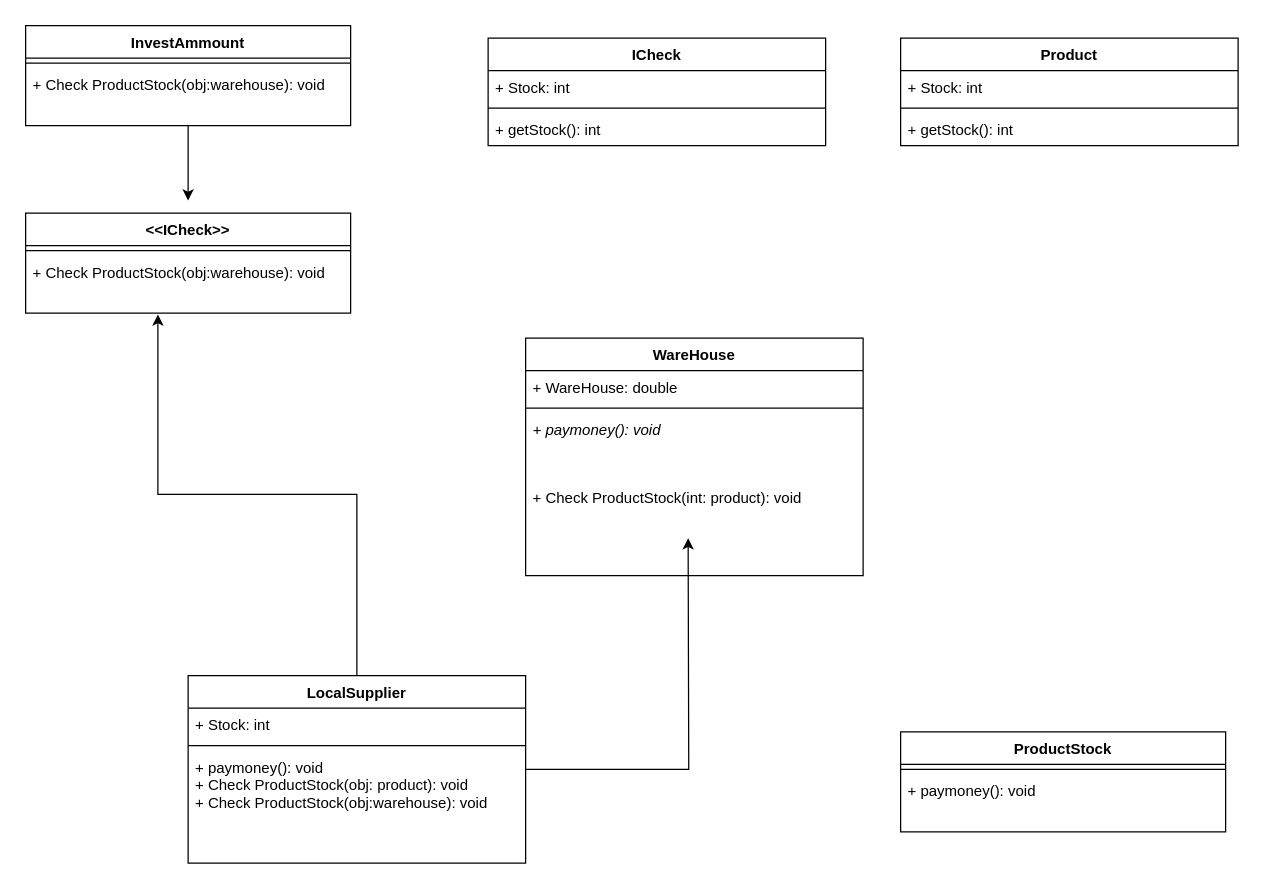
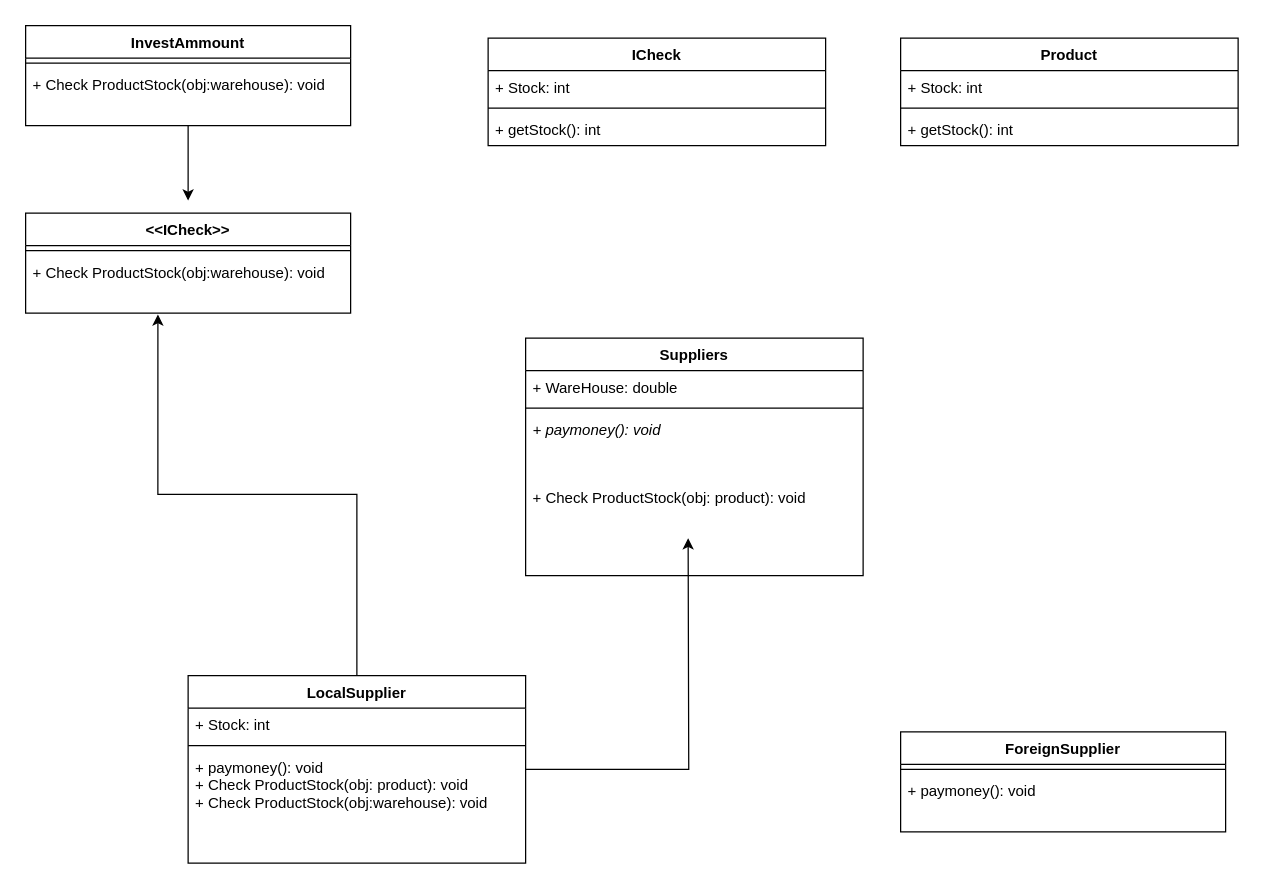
(694, 355) -> (694, 355)
(685, 498) -> (687, 498)
(1063, 749) -> (1063, 749)
